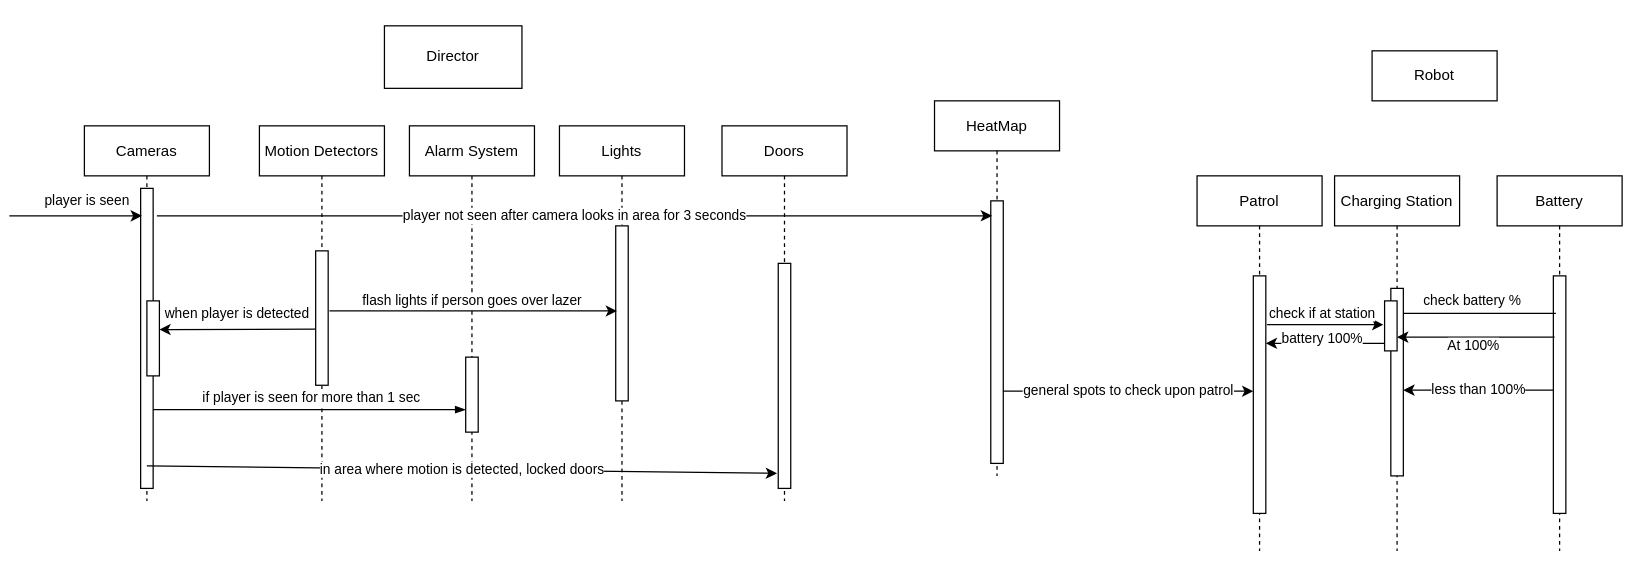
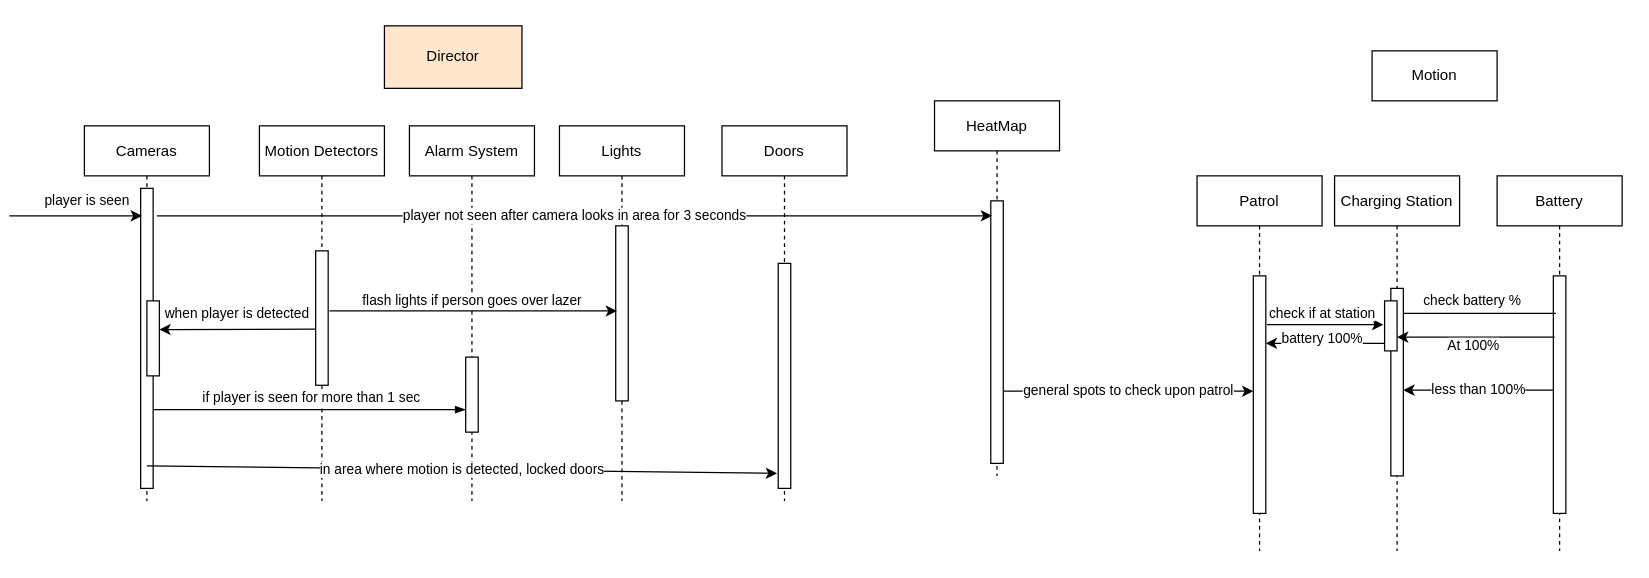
(453, 57) -> (453, 57)
(1434, 76) -> (1434, 76)
